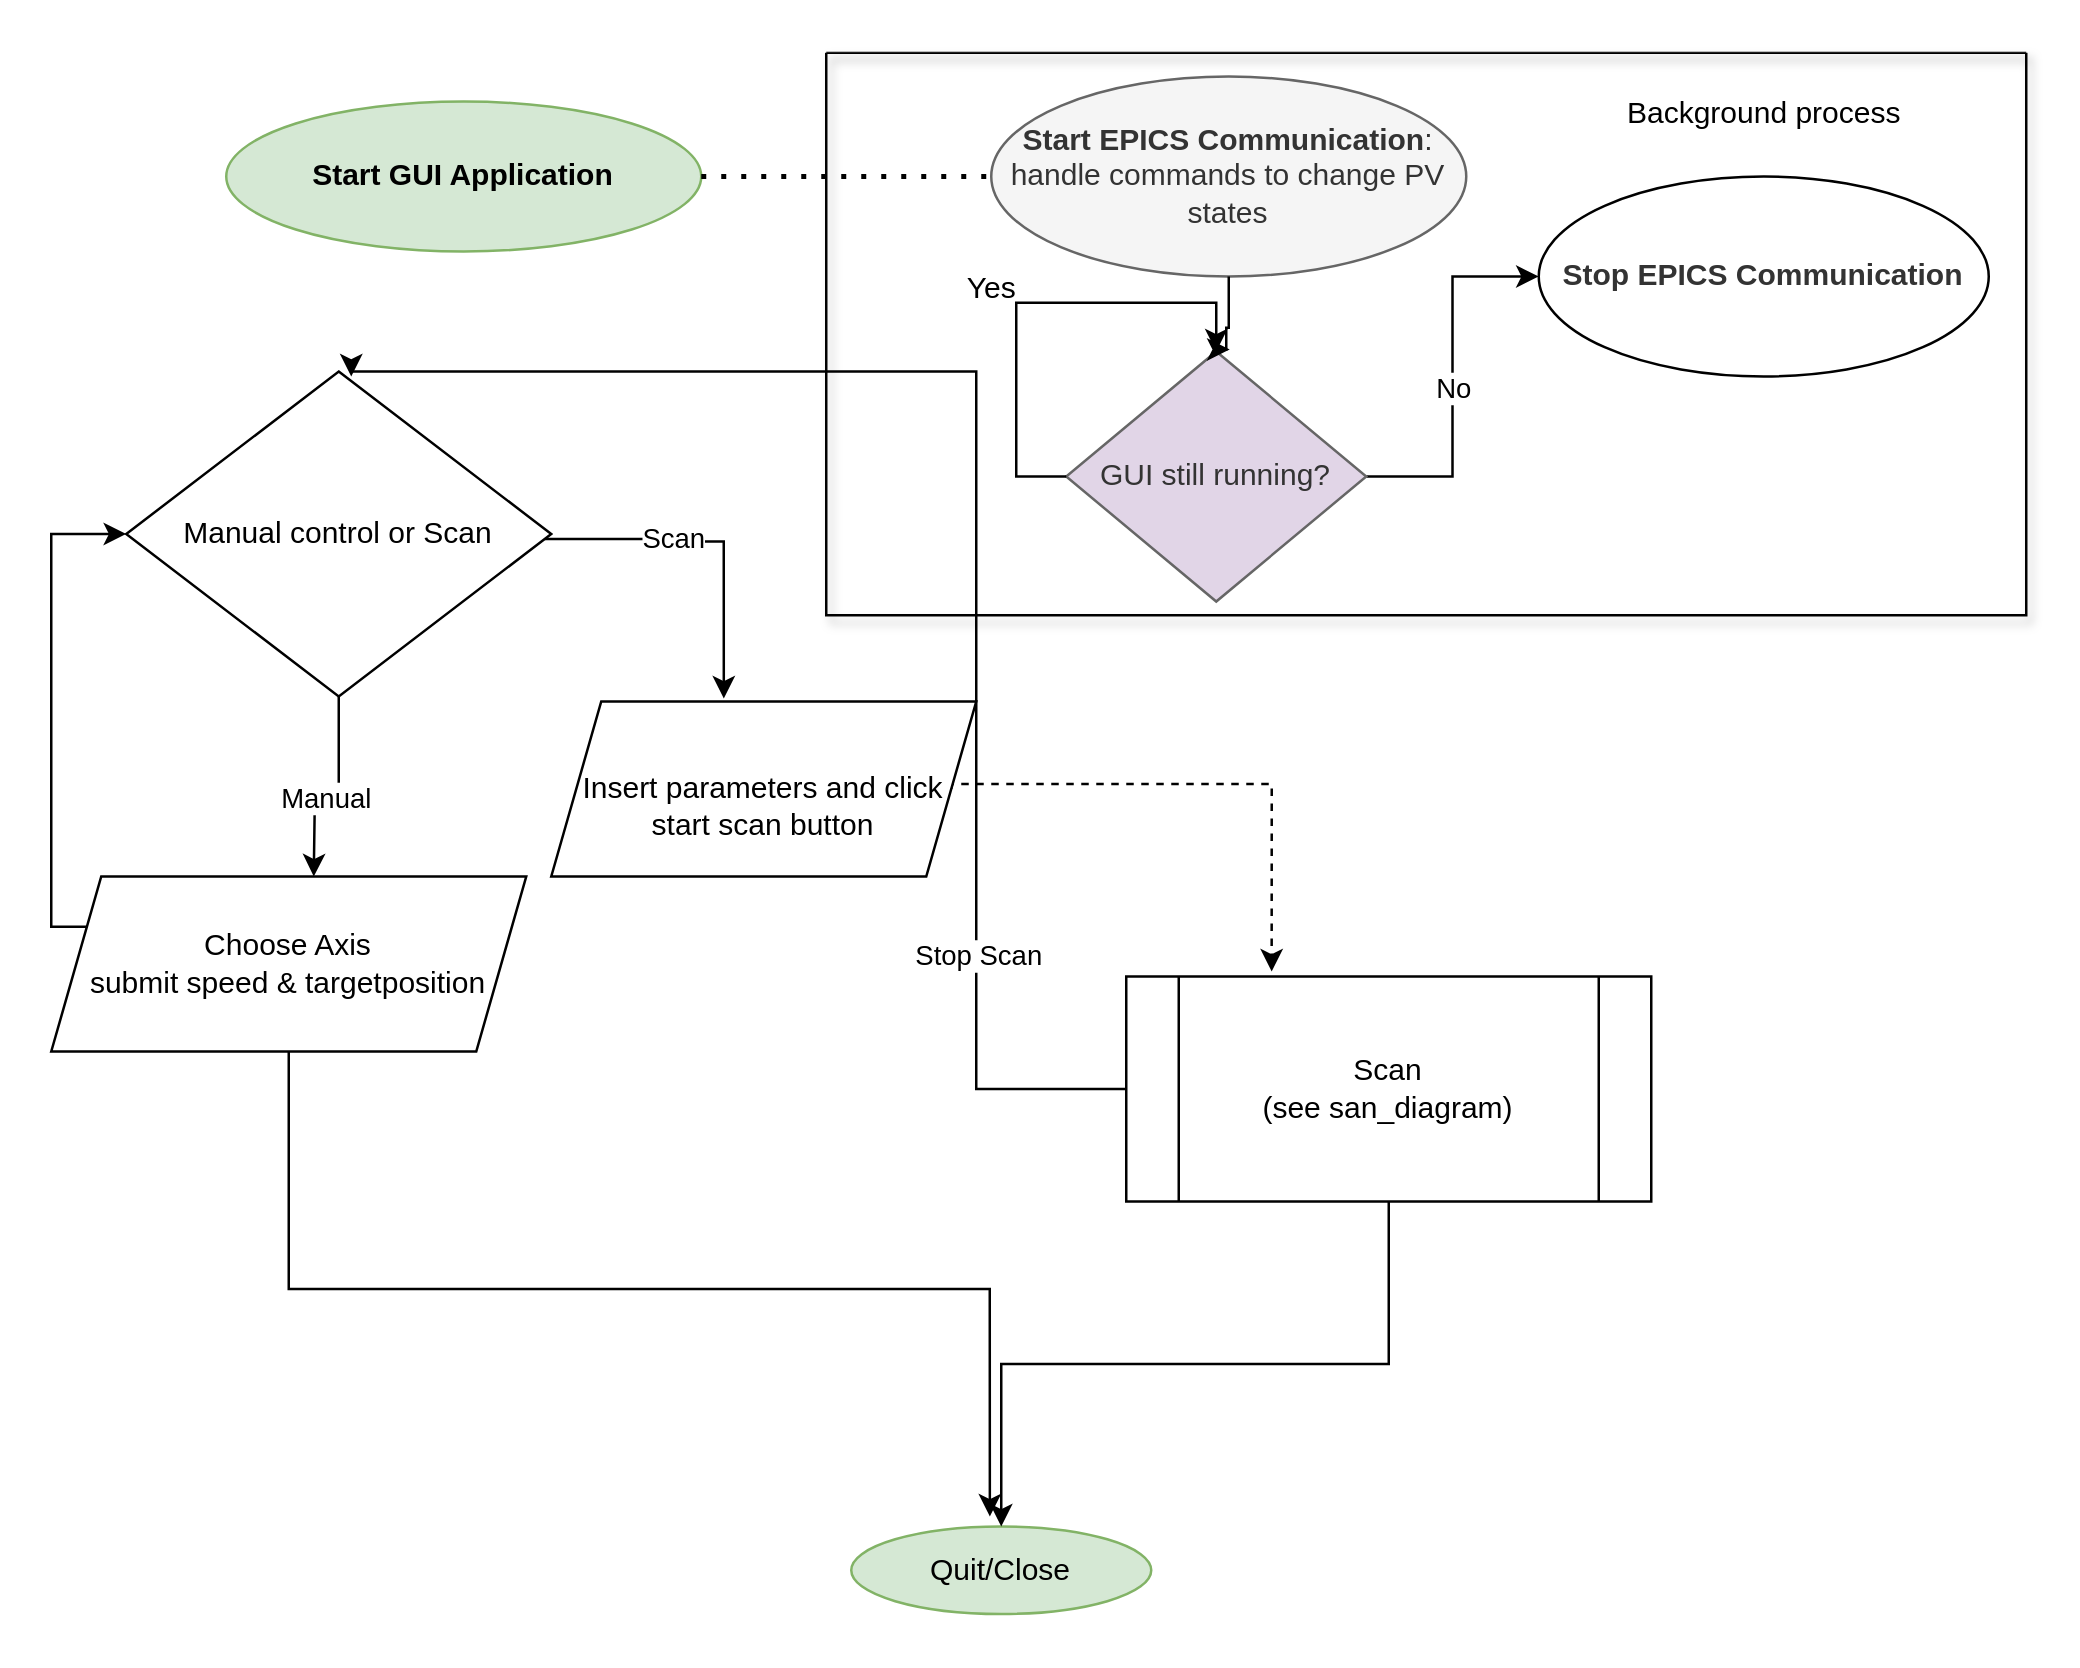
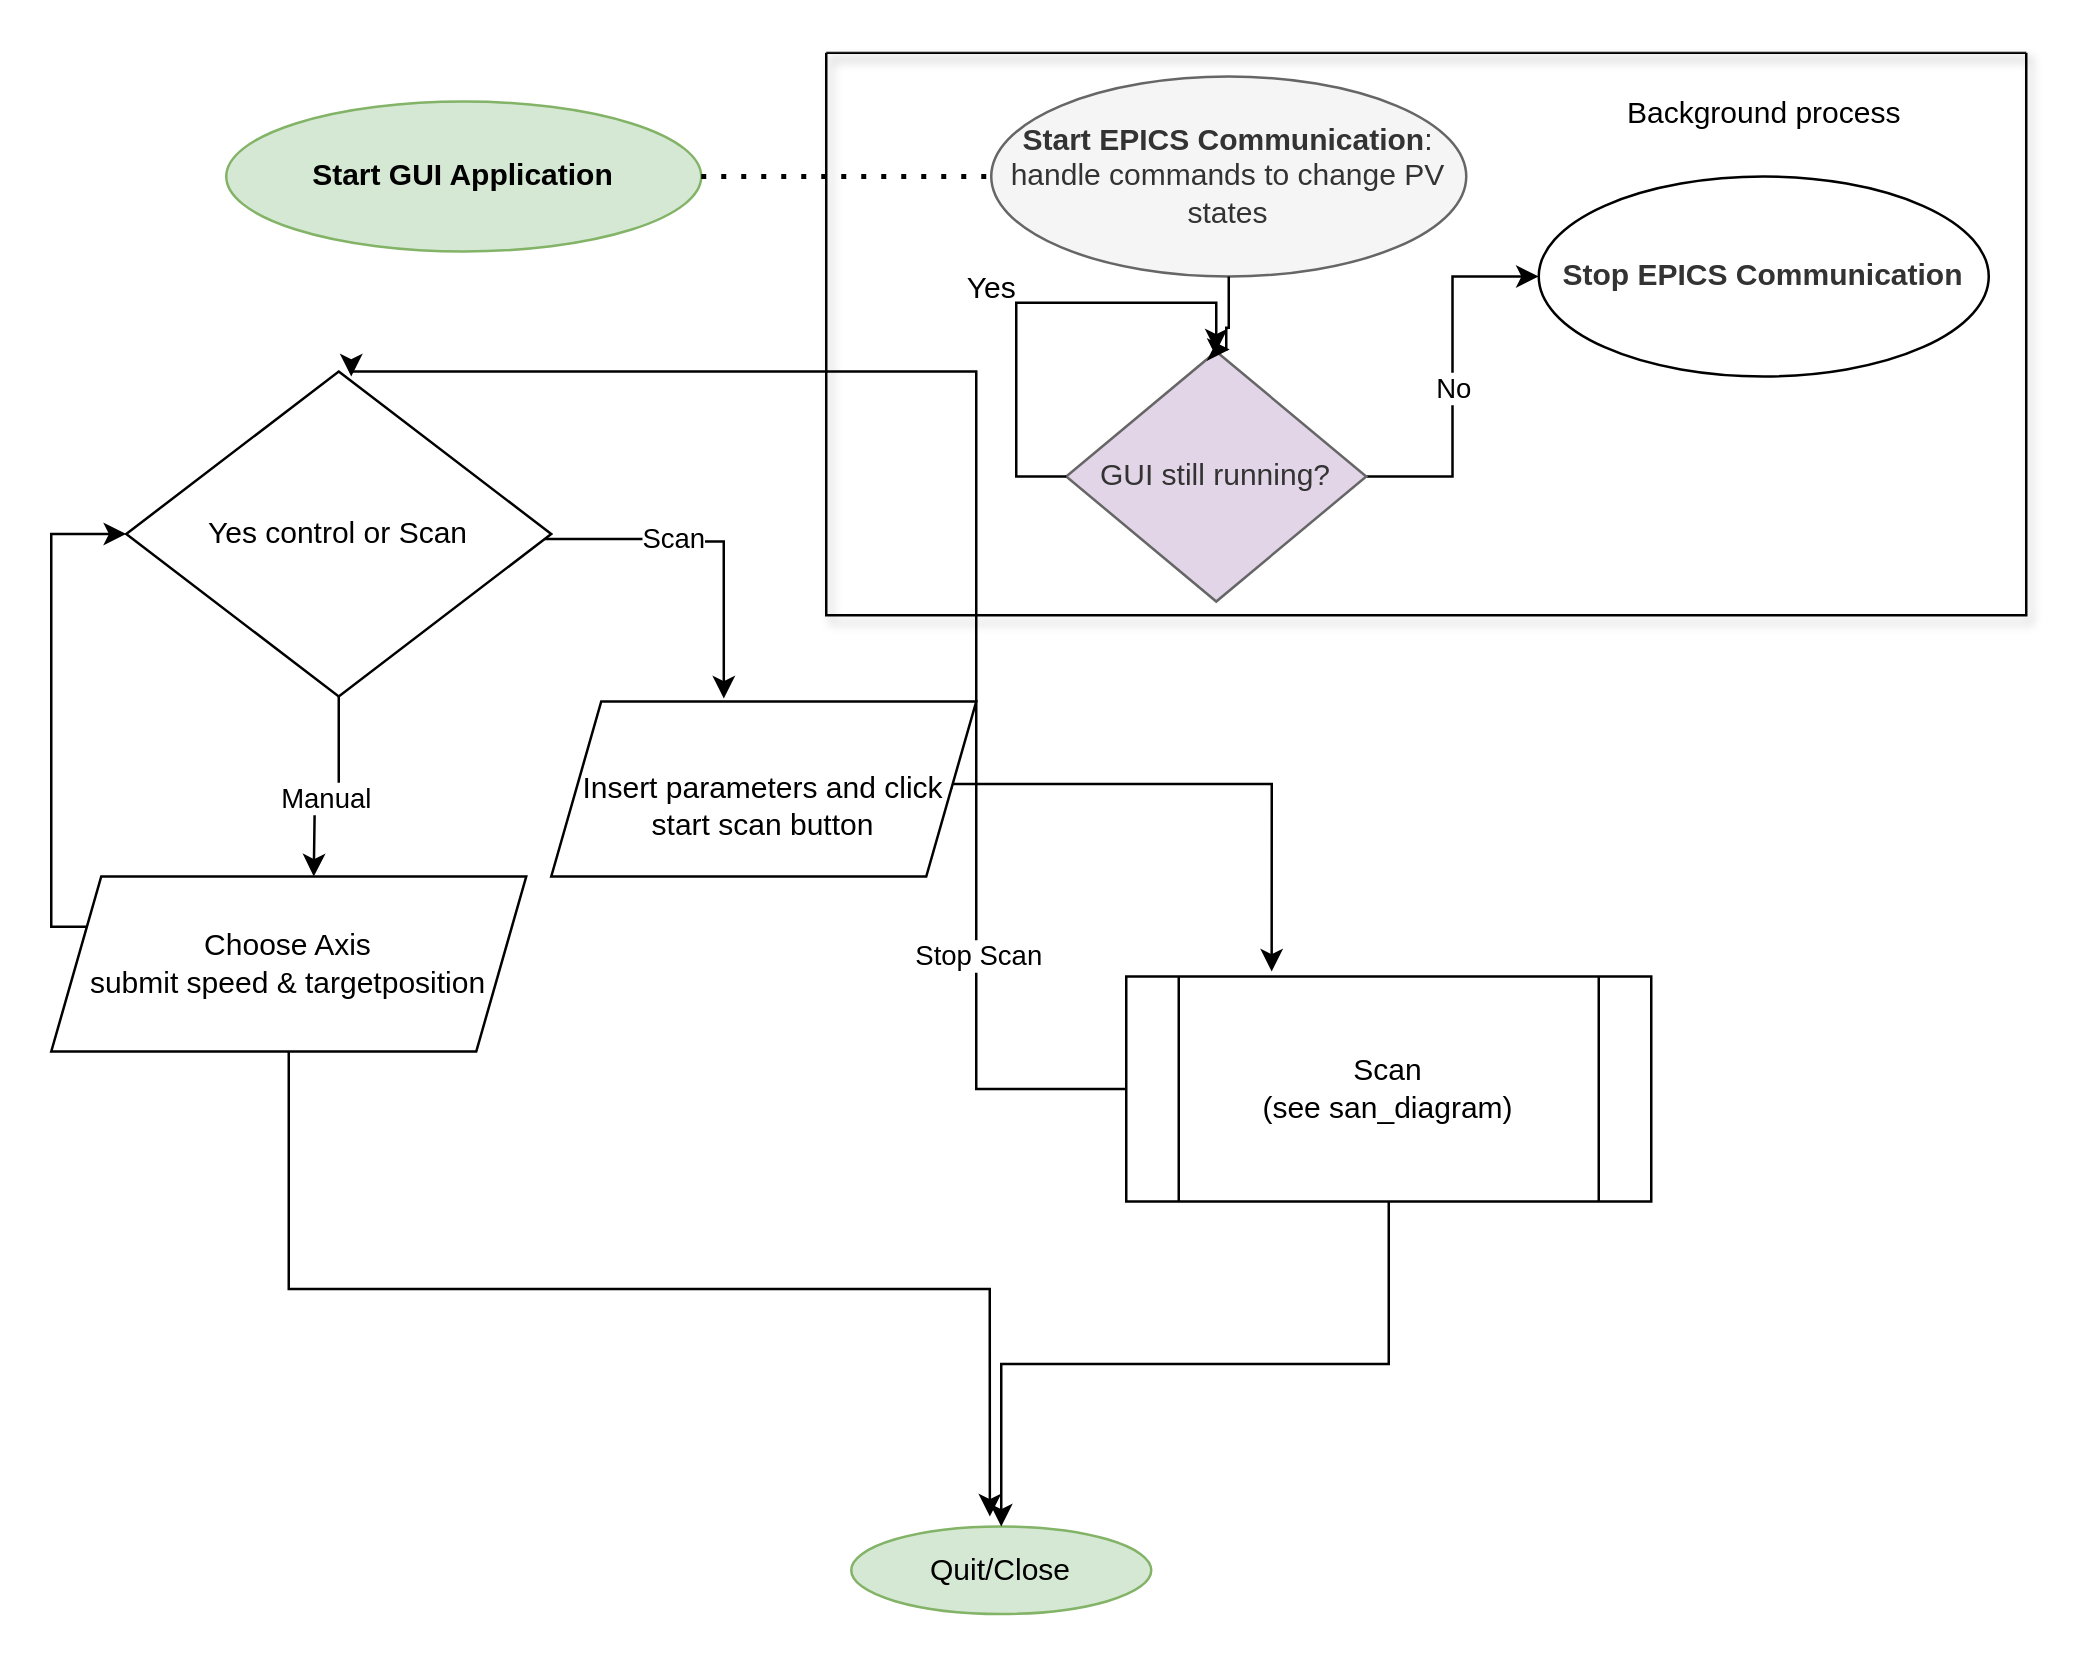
(339, 534) -> (339, 534)
(1212, 784) -> (1212, 784)
